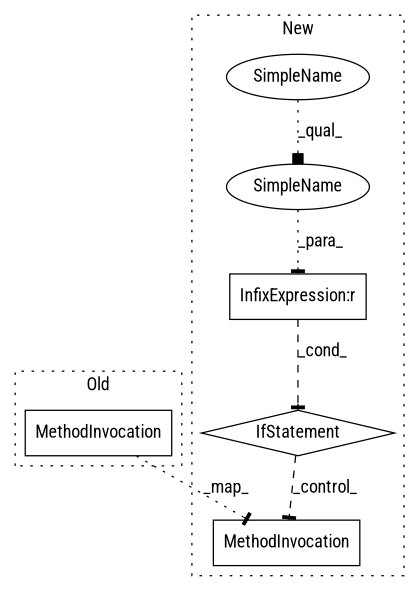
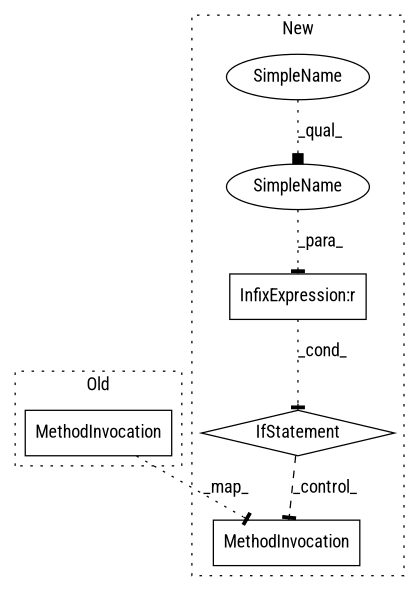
(298, 361) -> (298, 361)
